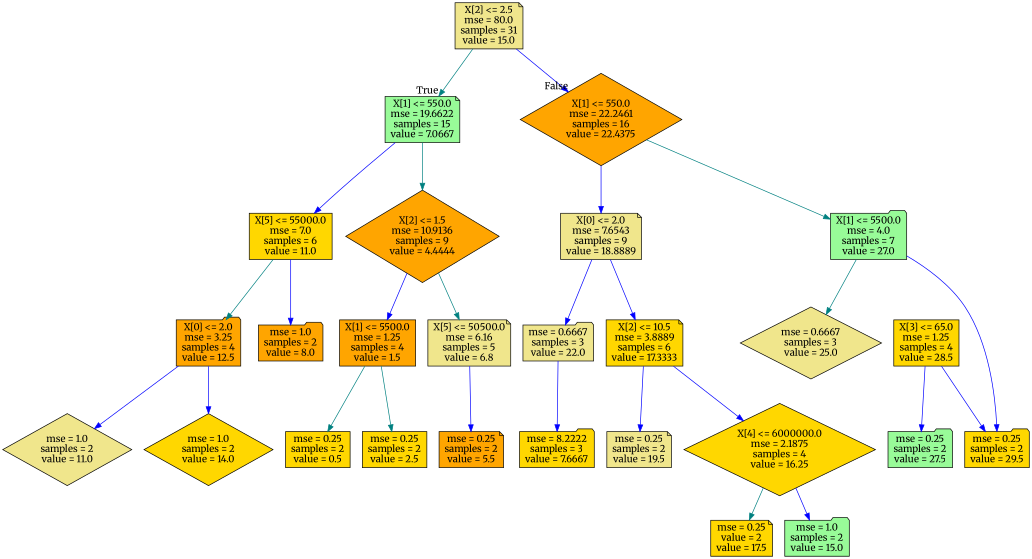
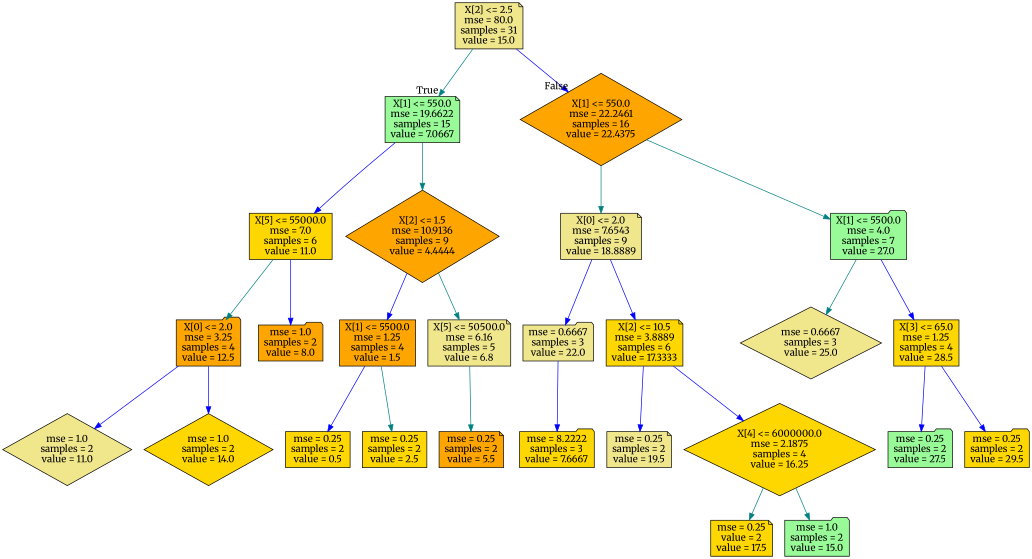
(601, 186) -> (601, 186)
(976, 327) -> (896, 287)
(470, 395) -> (470, 395)
(348, 396) -> (348, 396)
(801, 501) -> (801, 501)
